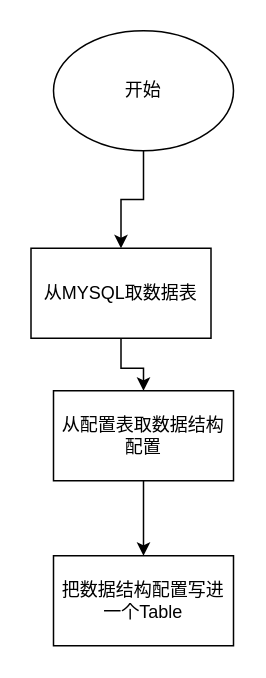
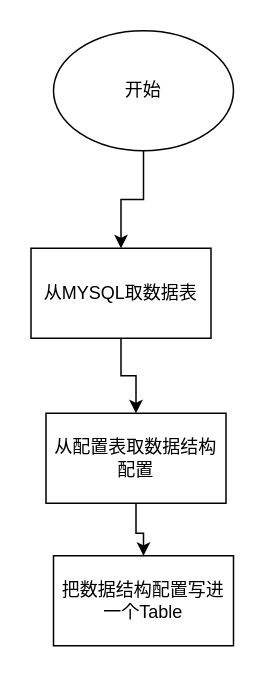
(143, 436) -> (136, 458)
